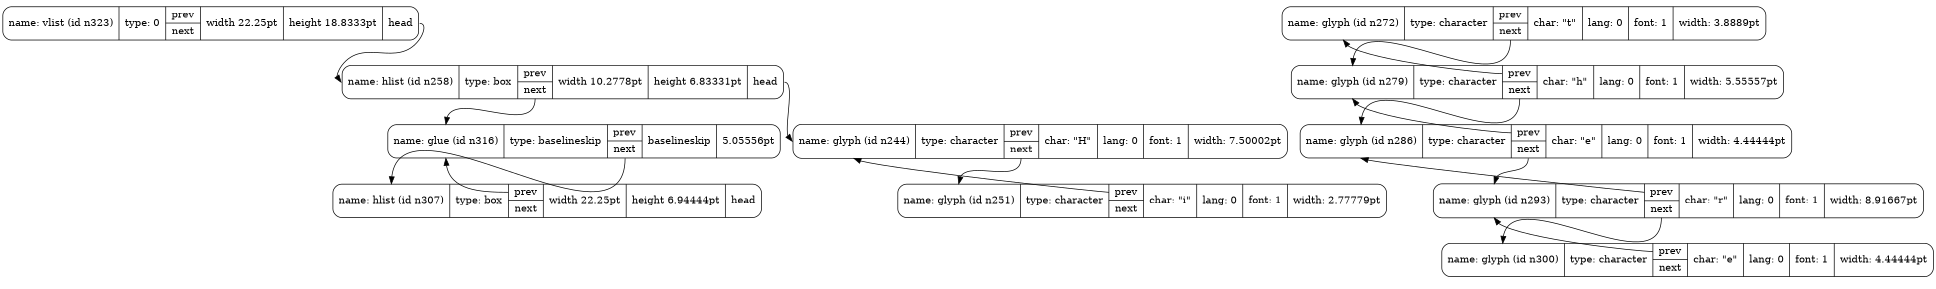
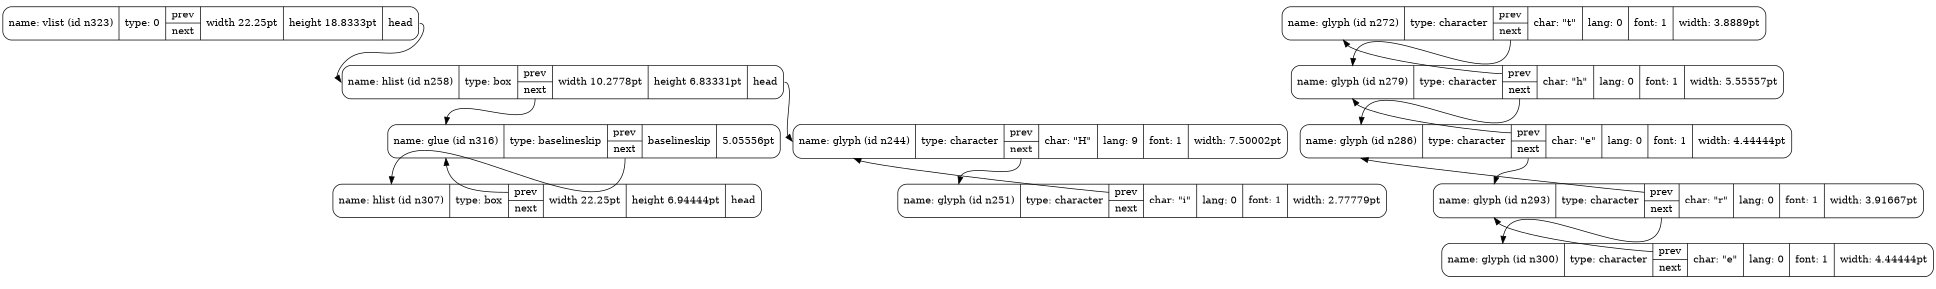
(1121, 141) -> (1121, 141)
(1874, 200) -> (1874, 200)
